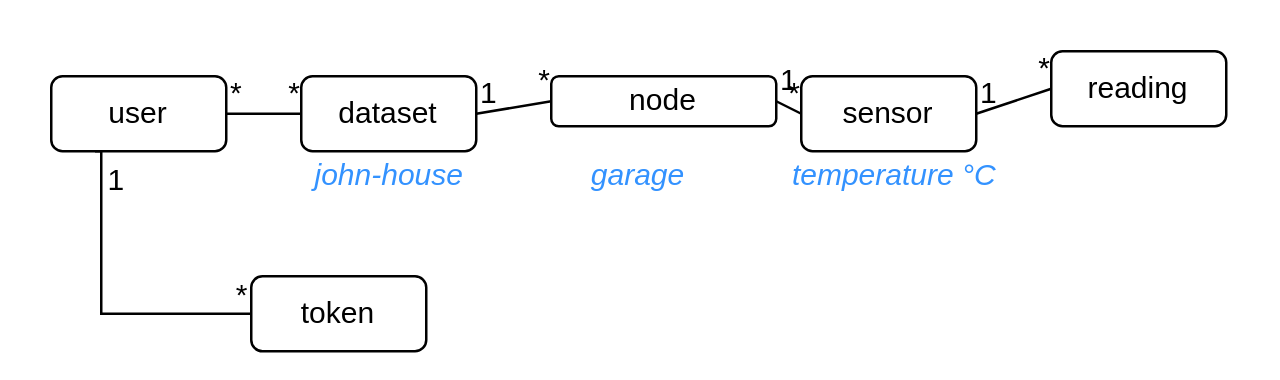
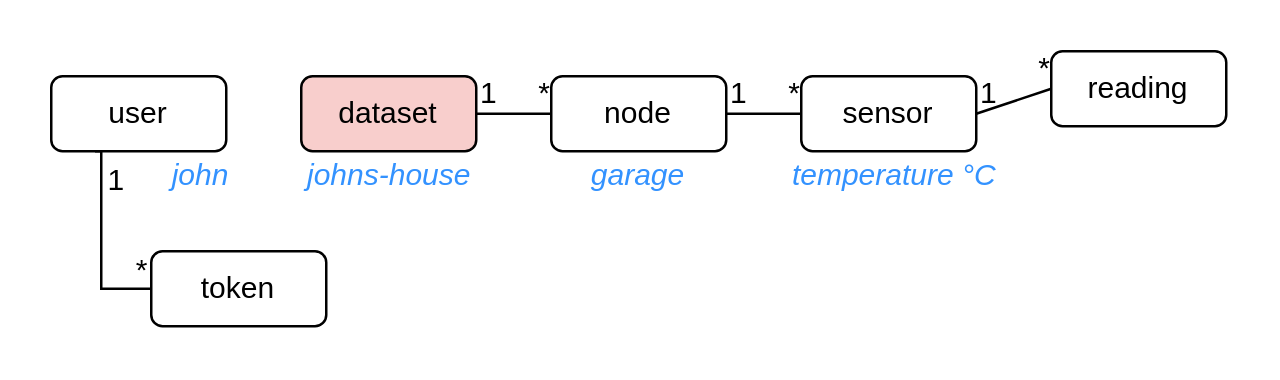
(664, 101) -> (639, 114)
(263, 114) -> none
(389, 114) -> (389, 114)
none -> (201, 176)
(390, 176) -> (390, 176)
(339, 314) -> (239, 289)
